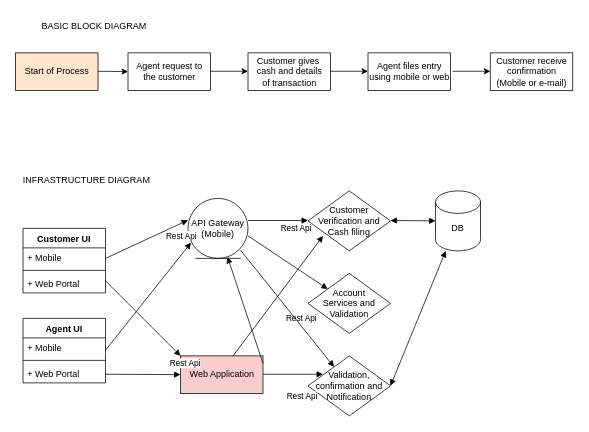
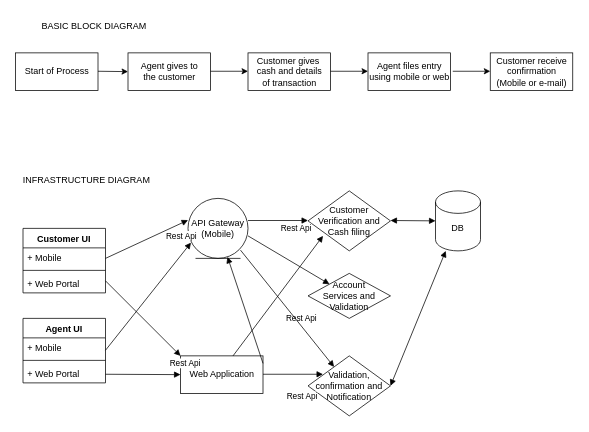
(57, 72) -> (57, 72)
(170, 72) -> (170, 72)
(349, 303) -> (349, 296)
(222, 375) -> (222, 375)
